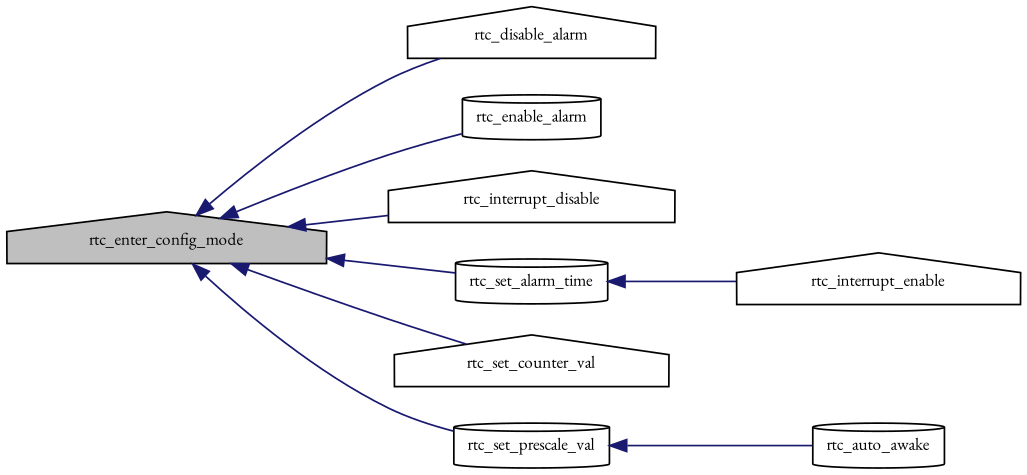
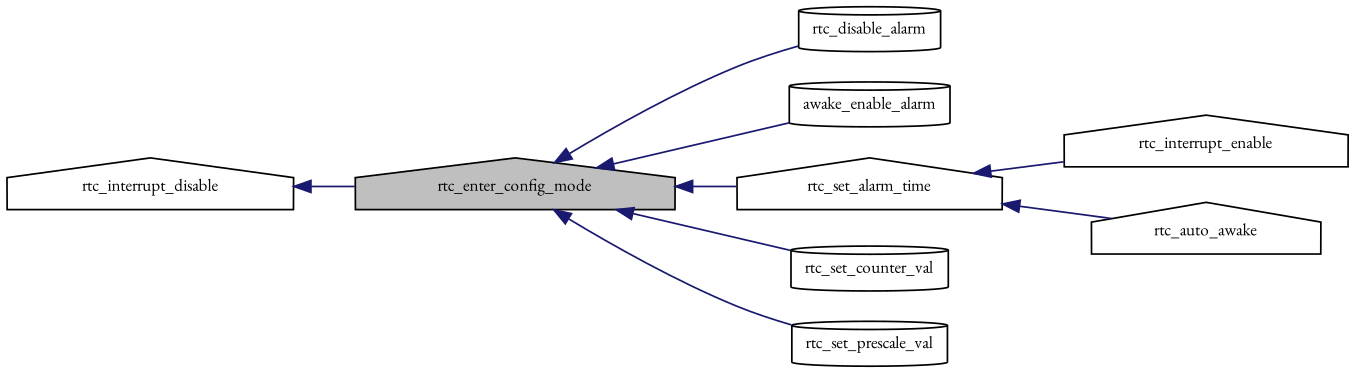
(532, 35) -> (870, 29)
(532, 117) -> (870, 104)
(347, 220) -> (333, 186)
(532, 281) -> (870, 186)
(532, 364) -> (870, 269)
(720, 446) -> (1066, 212)
(879, 446) -> (1206, 231)
